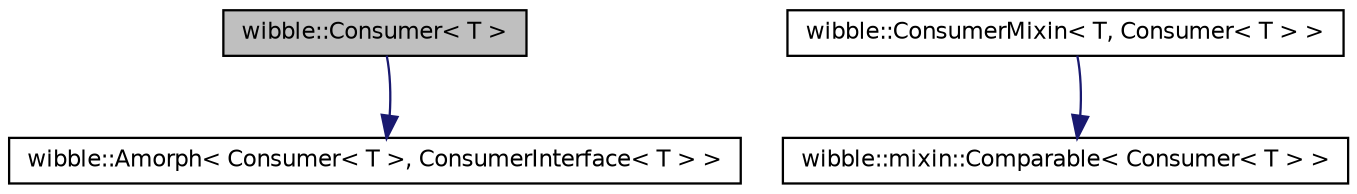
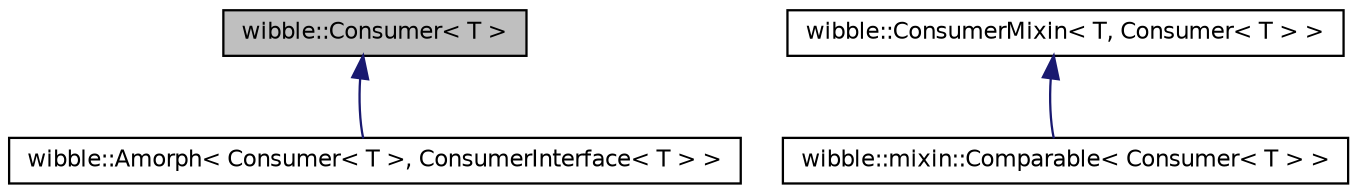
(390, 86) -> (360, 109)
(1081, 86) -> (1050, 109)
